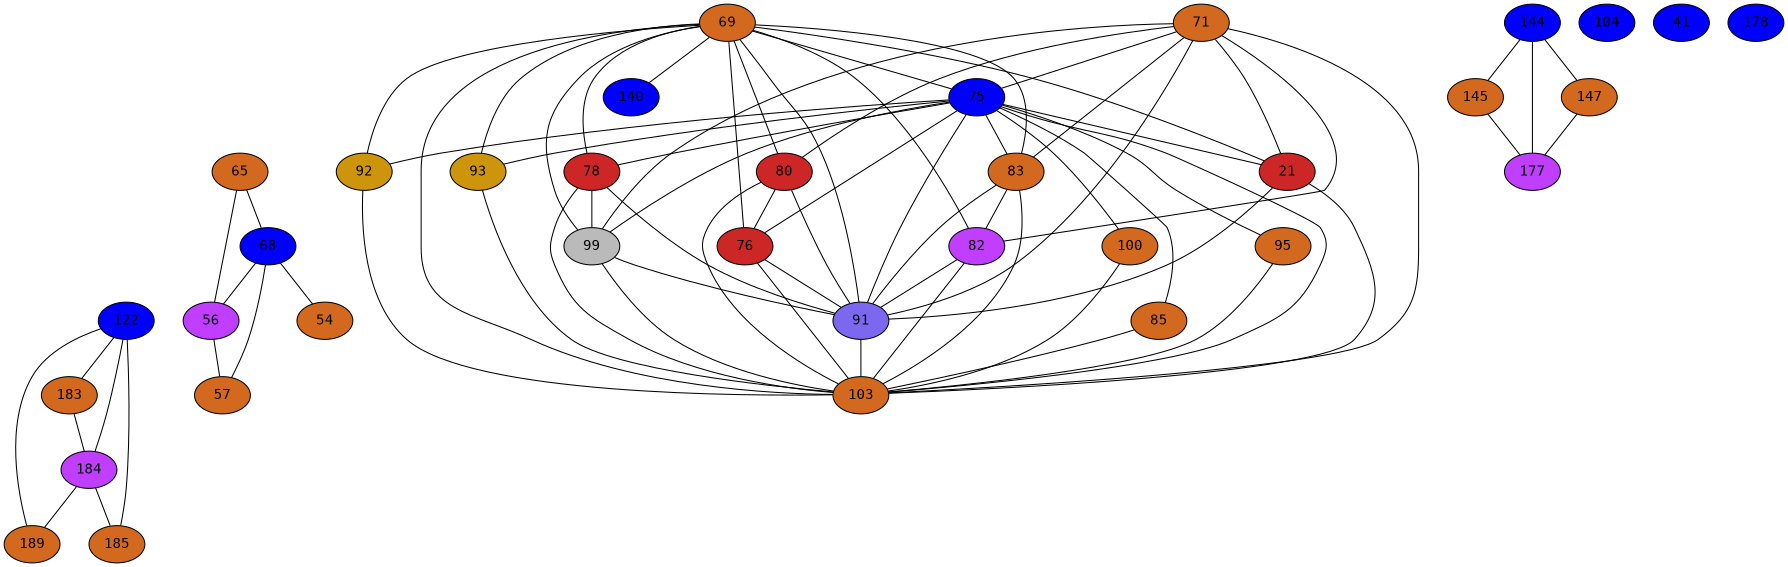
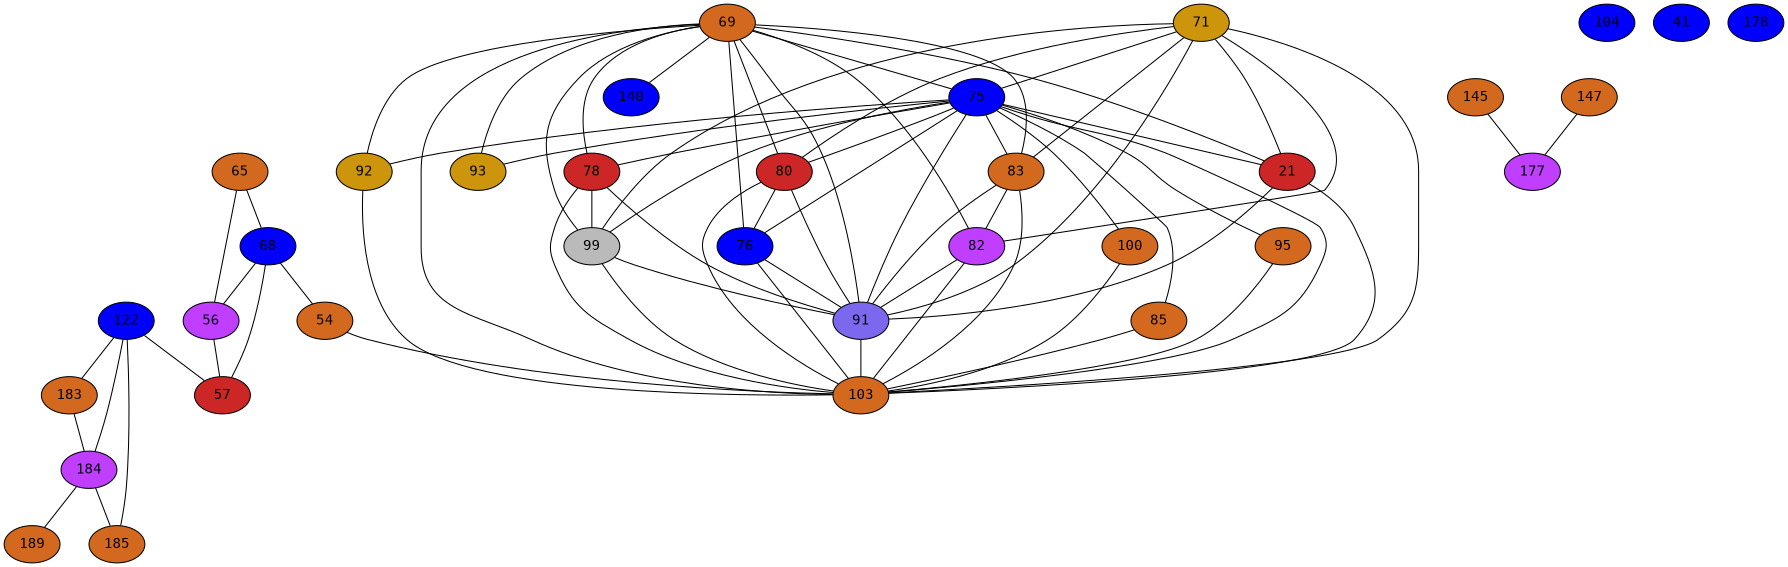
(1201, 23) -> (1201, 23)
(1532, 23) -> none
none -> (881, 136)
(745, 246) -> (745, 246)
(614, 357) -> (588, 378)
(222, 395) -> (222, 395)
(20, 408) -> (174, 358)
